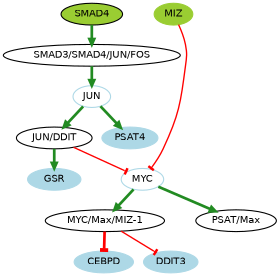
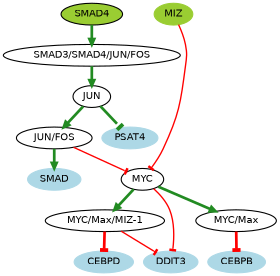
(92, 97) -> (92, 97)
(109, 115) -> (109, 115)
(54, 138) -> (54, 138)
(54, 179) -> (54, 179)
(142, 179) -> (142, 179)
none -> (172, 216)
(236, 221) -> (236, 221)
none -> (237, 262)
